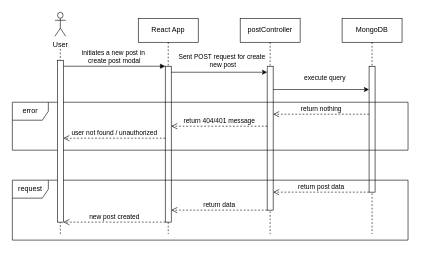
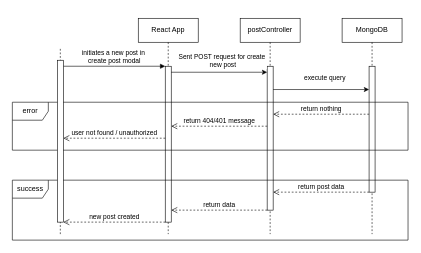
(60, 24) -> none
(30, 189) -> (30, 189)
